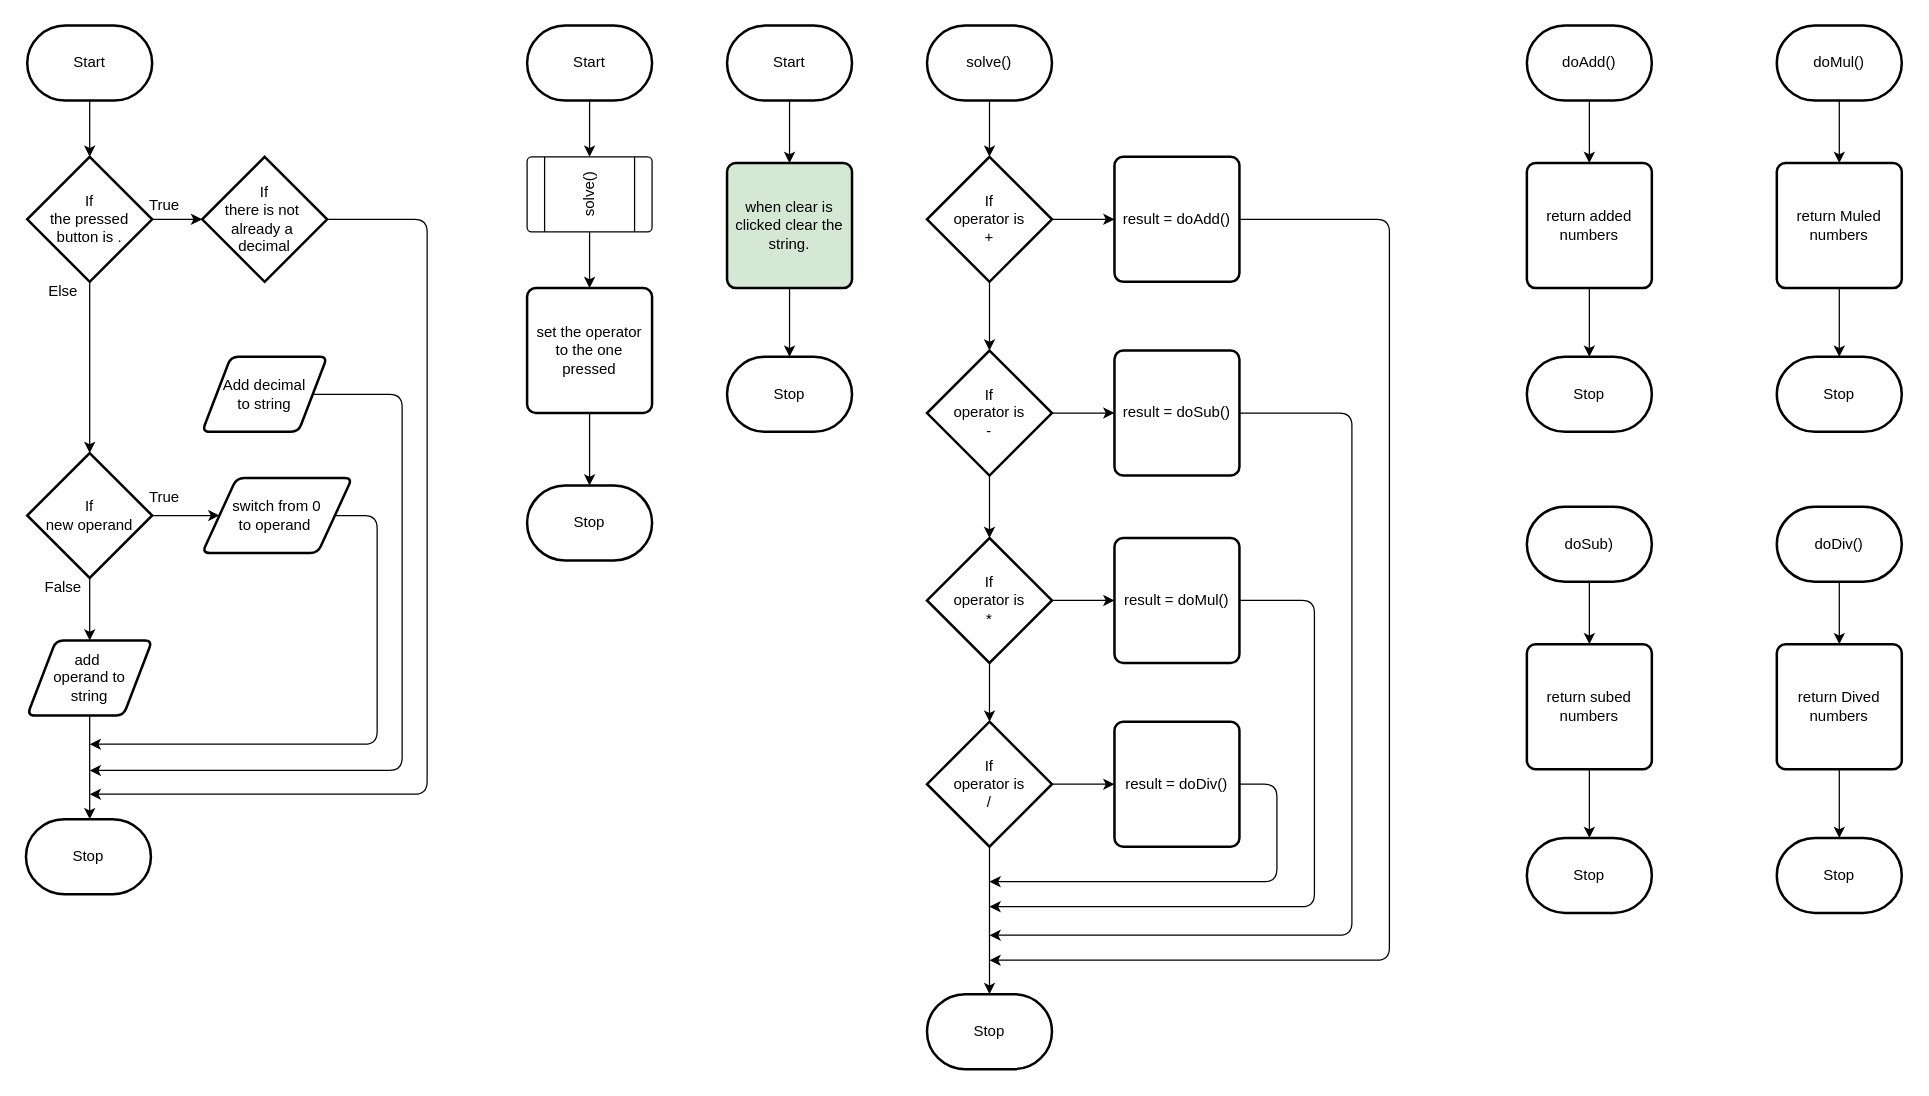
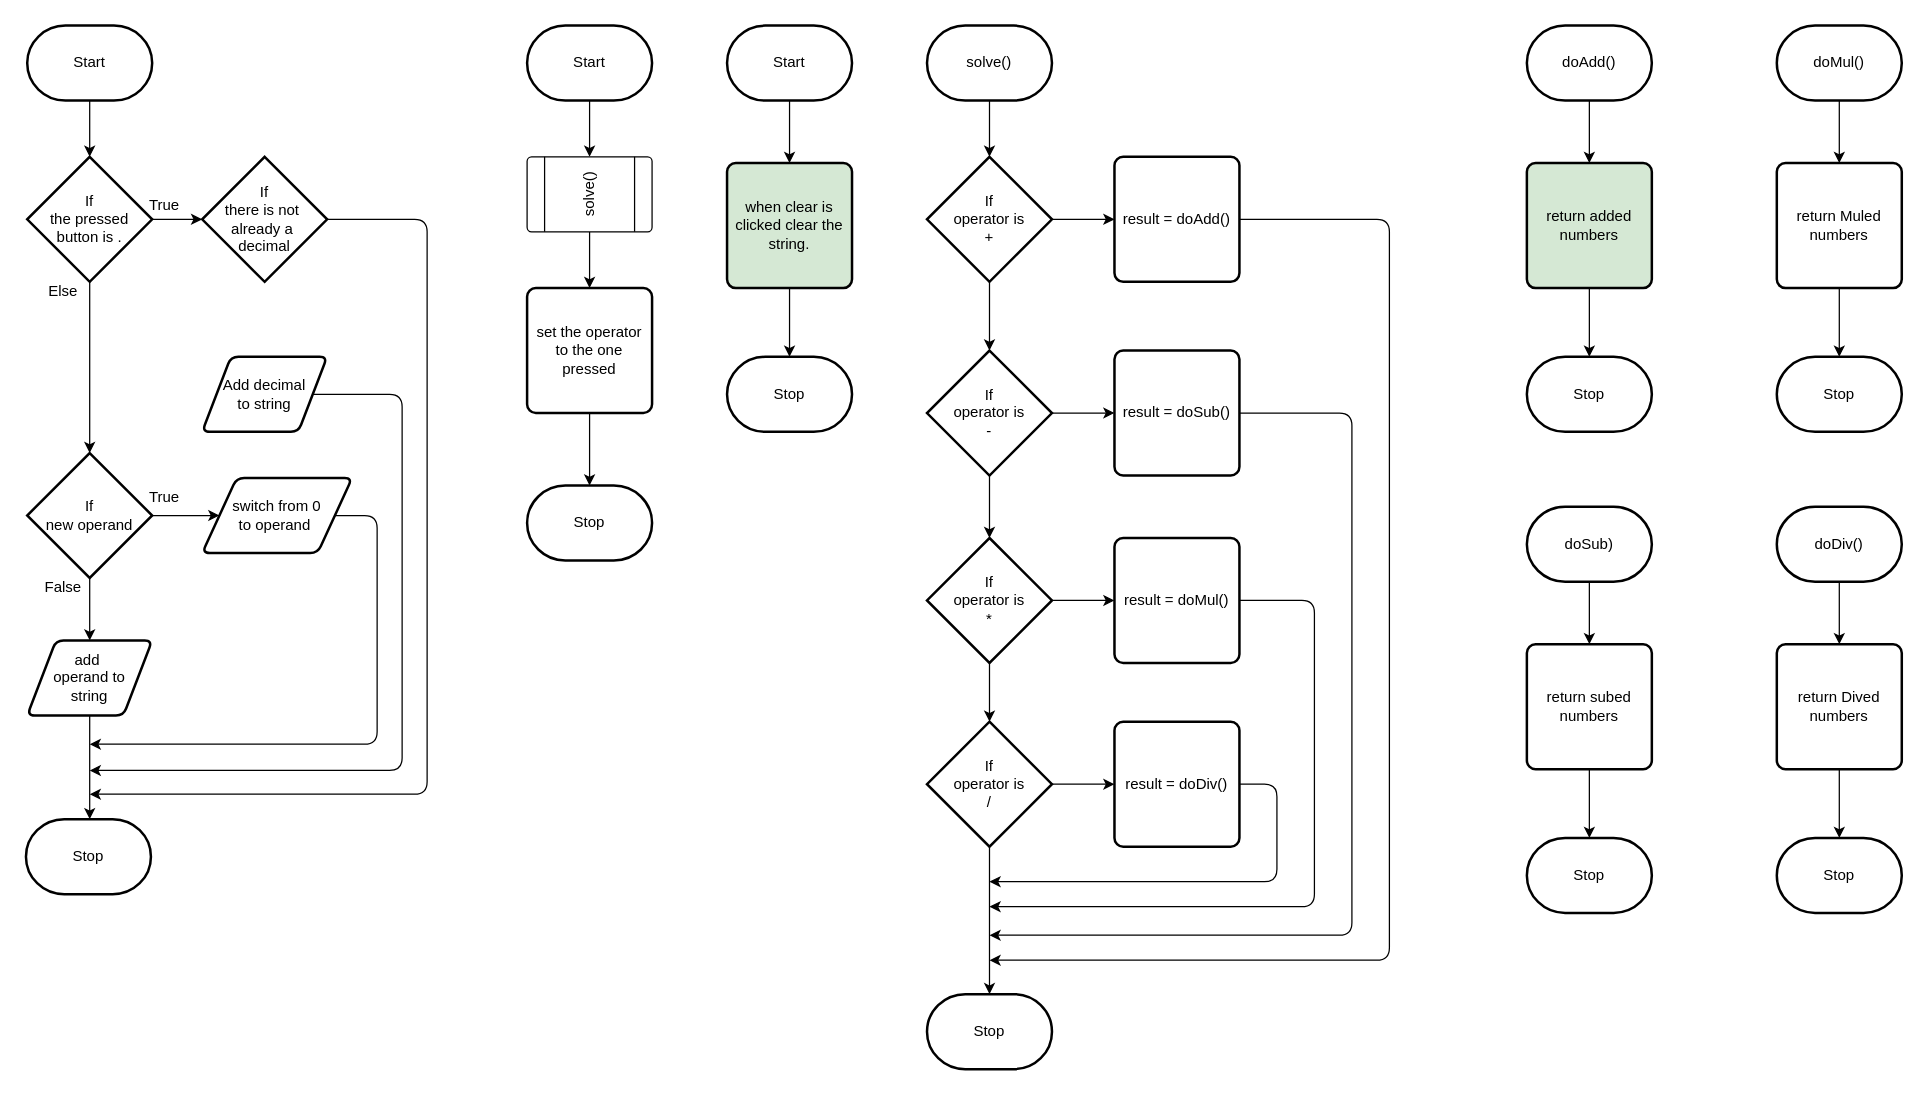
(1589, 226) -> (1589, 226)
